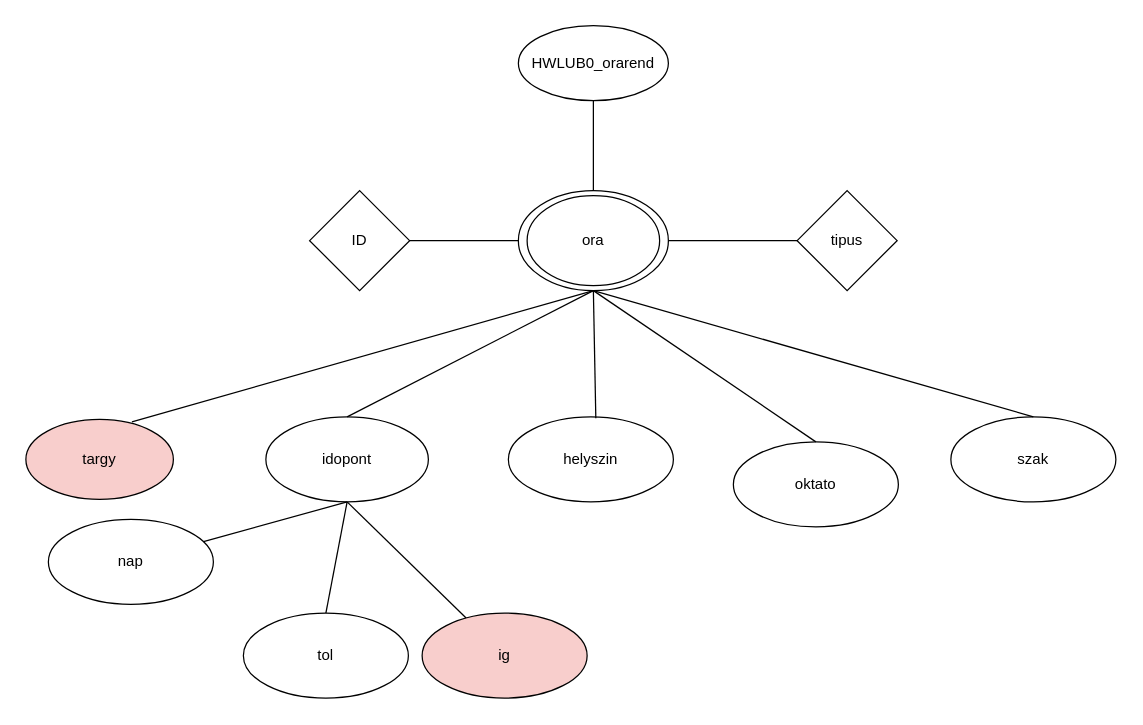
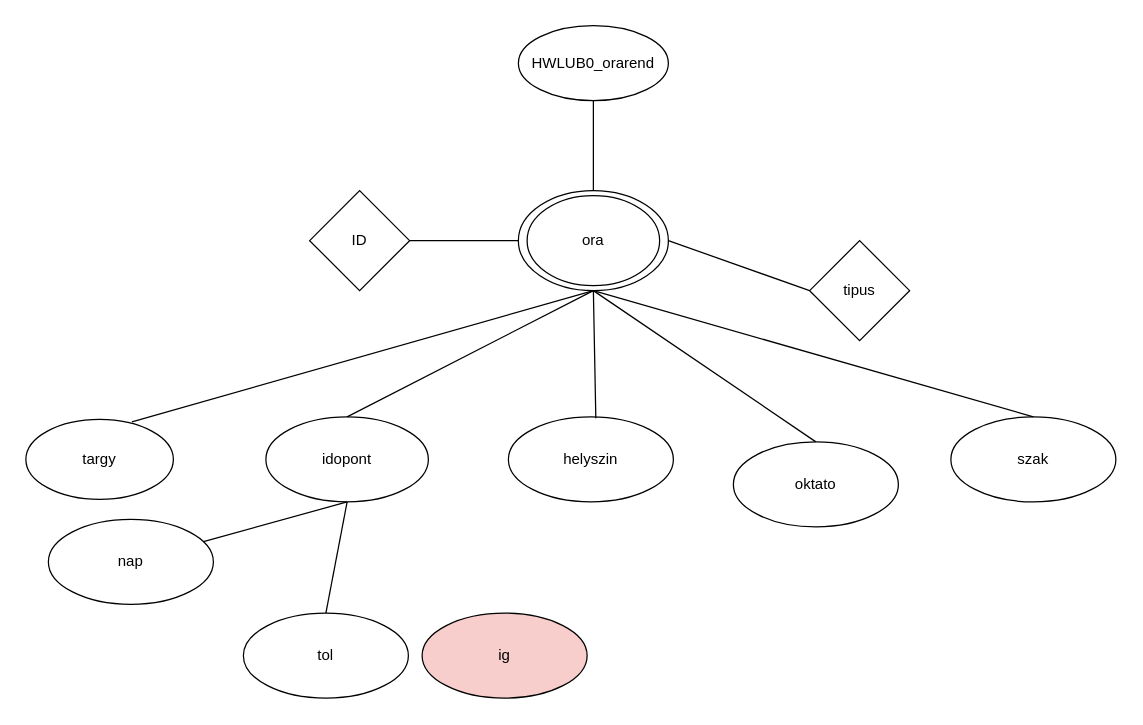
(847, 241) -> (859, 291)
(99, 459) -> (99, 459)
(407, 561) -> none
